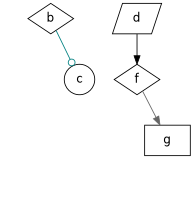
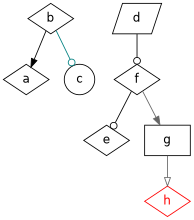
(137, 46) -> (137, 46)
none -> (26, 80)
none -> (107, 140)
none -> (167, 201)
